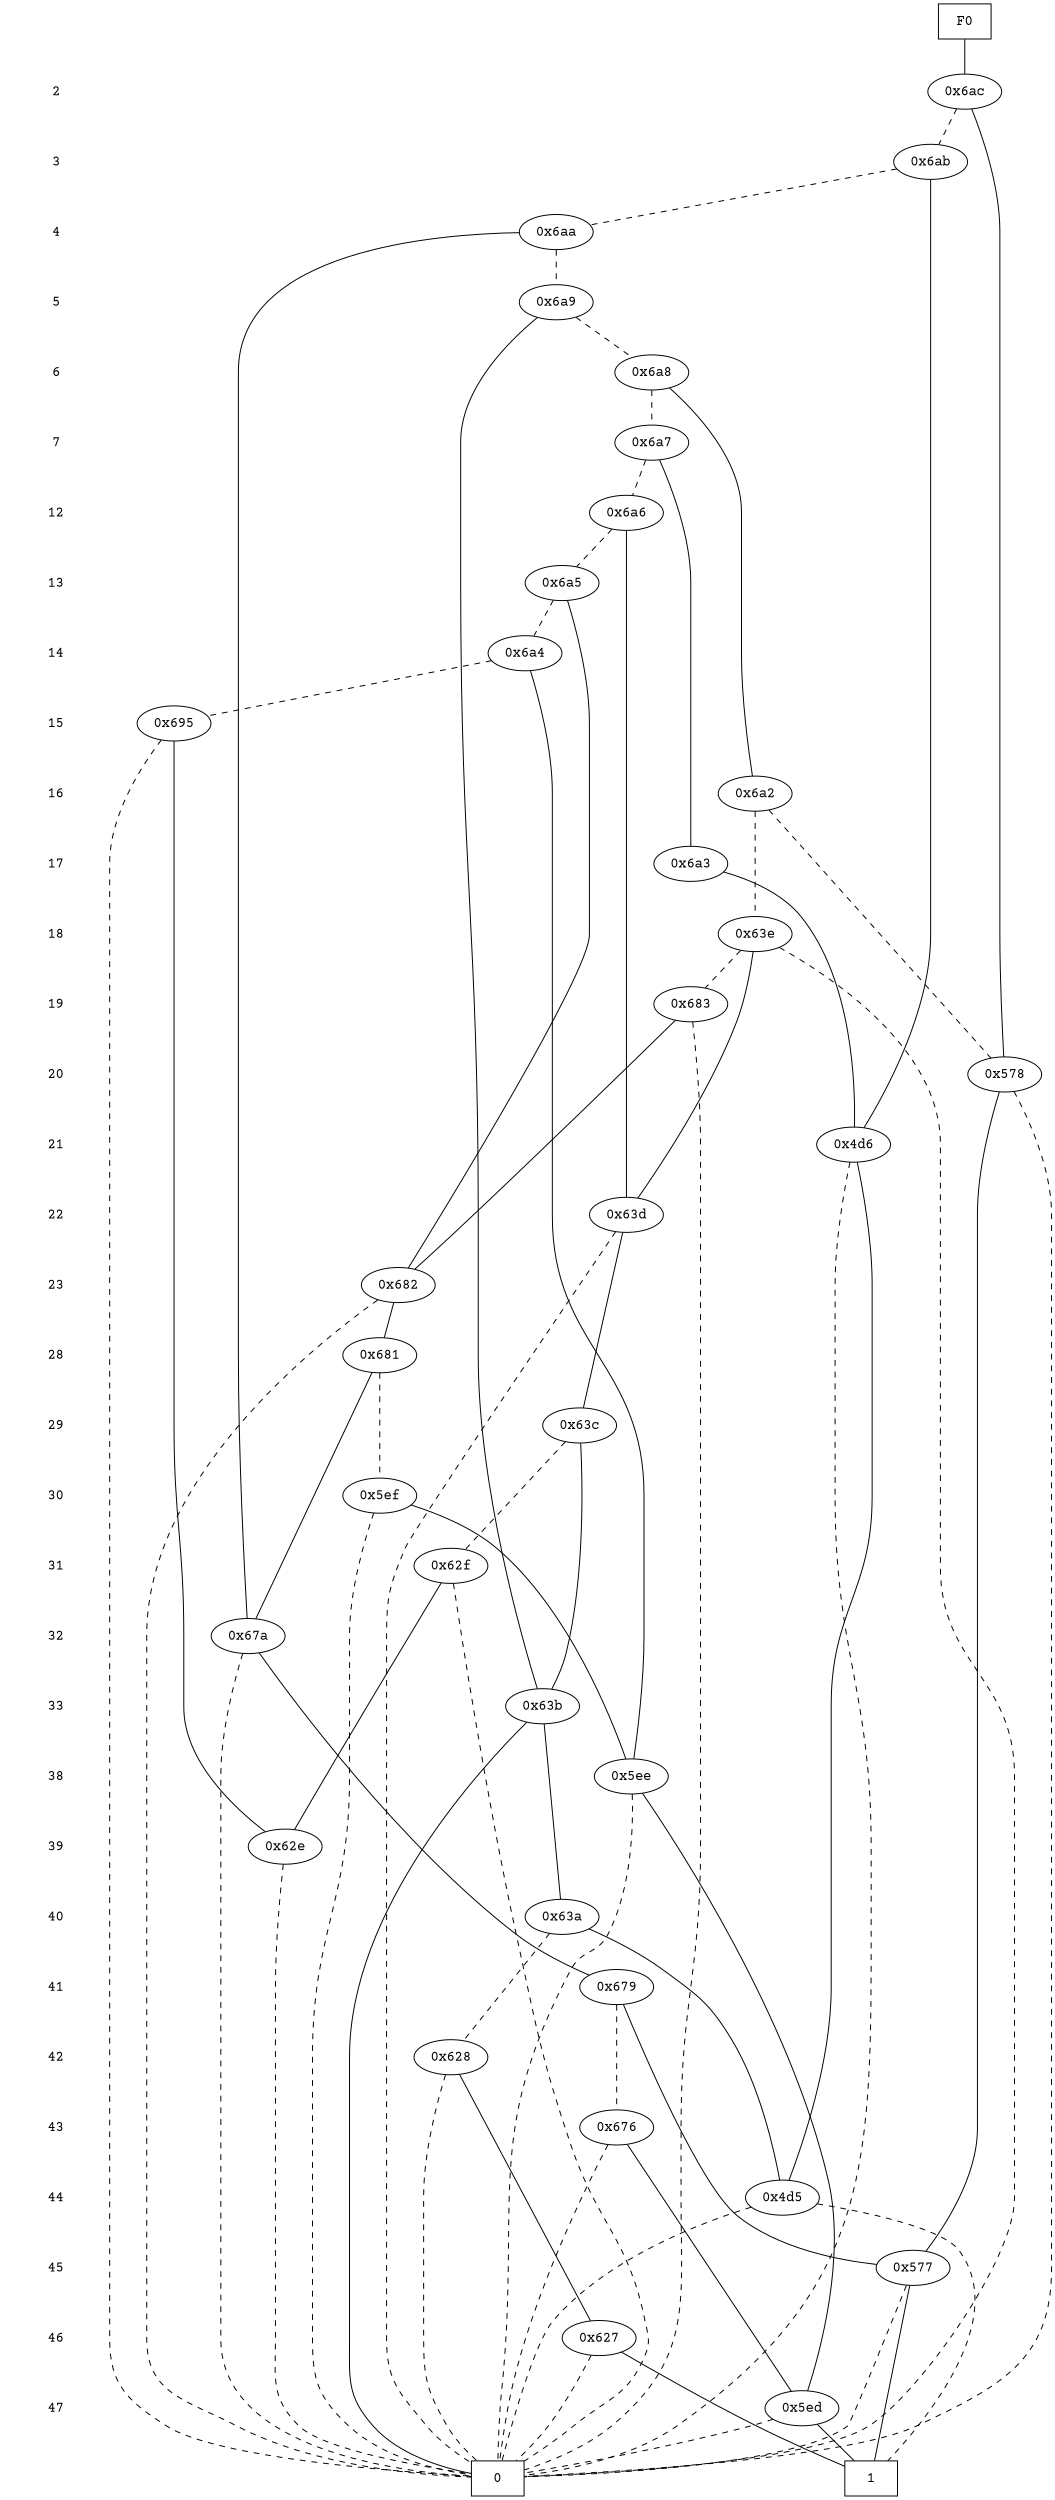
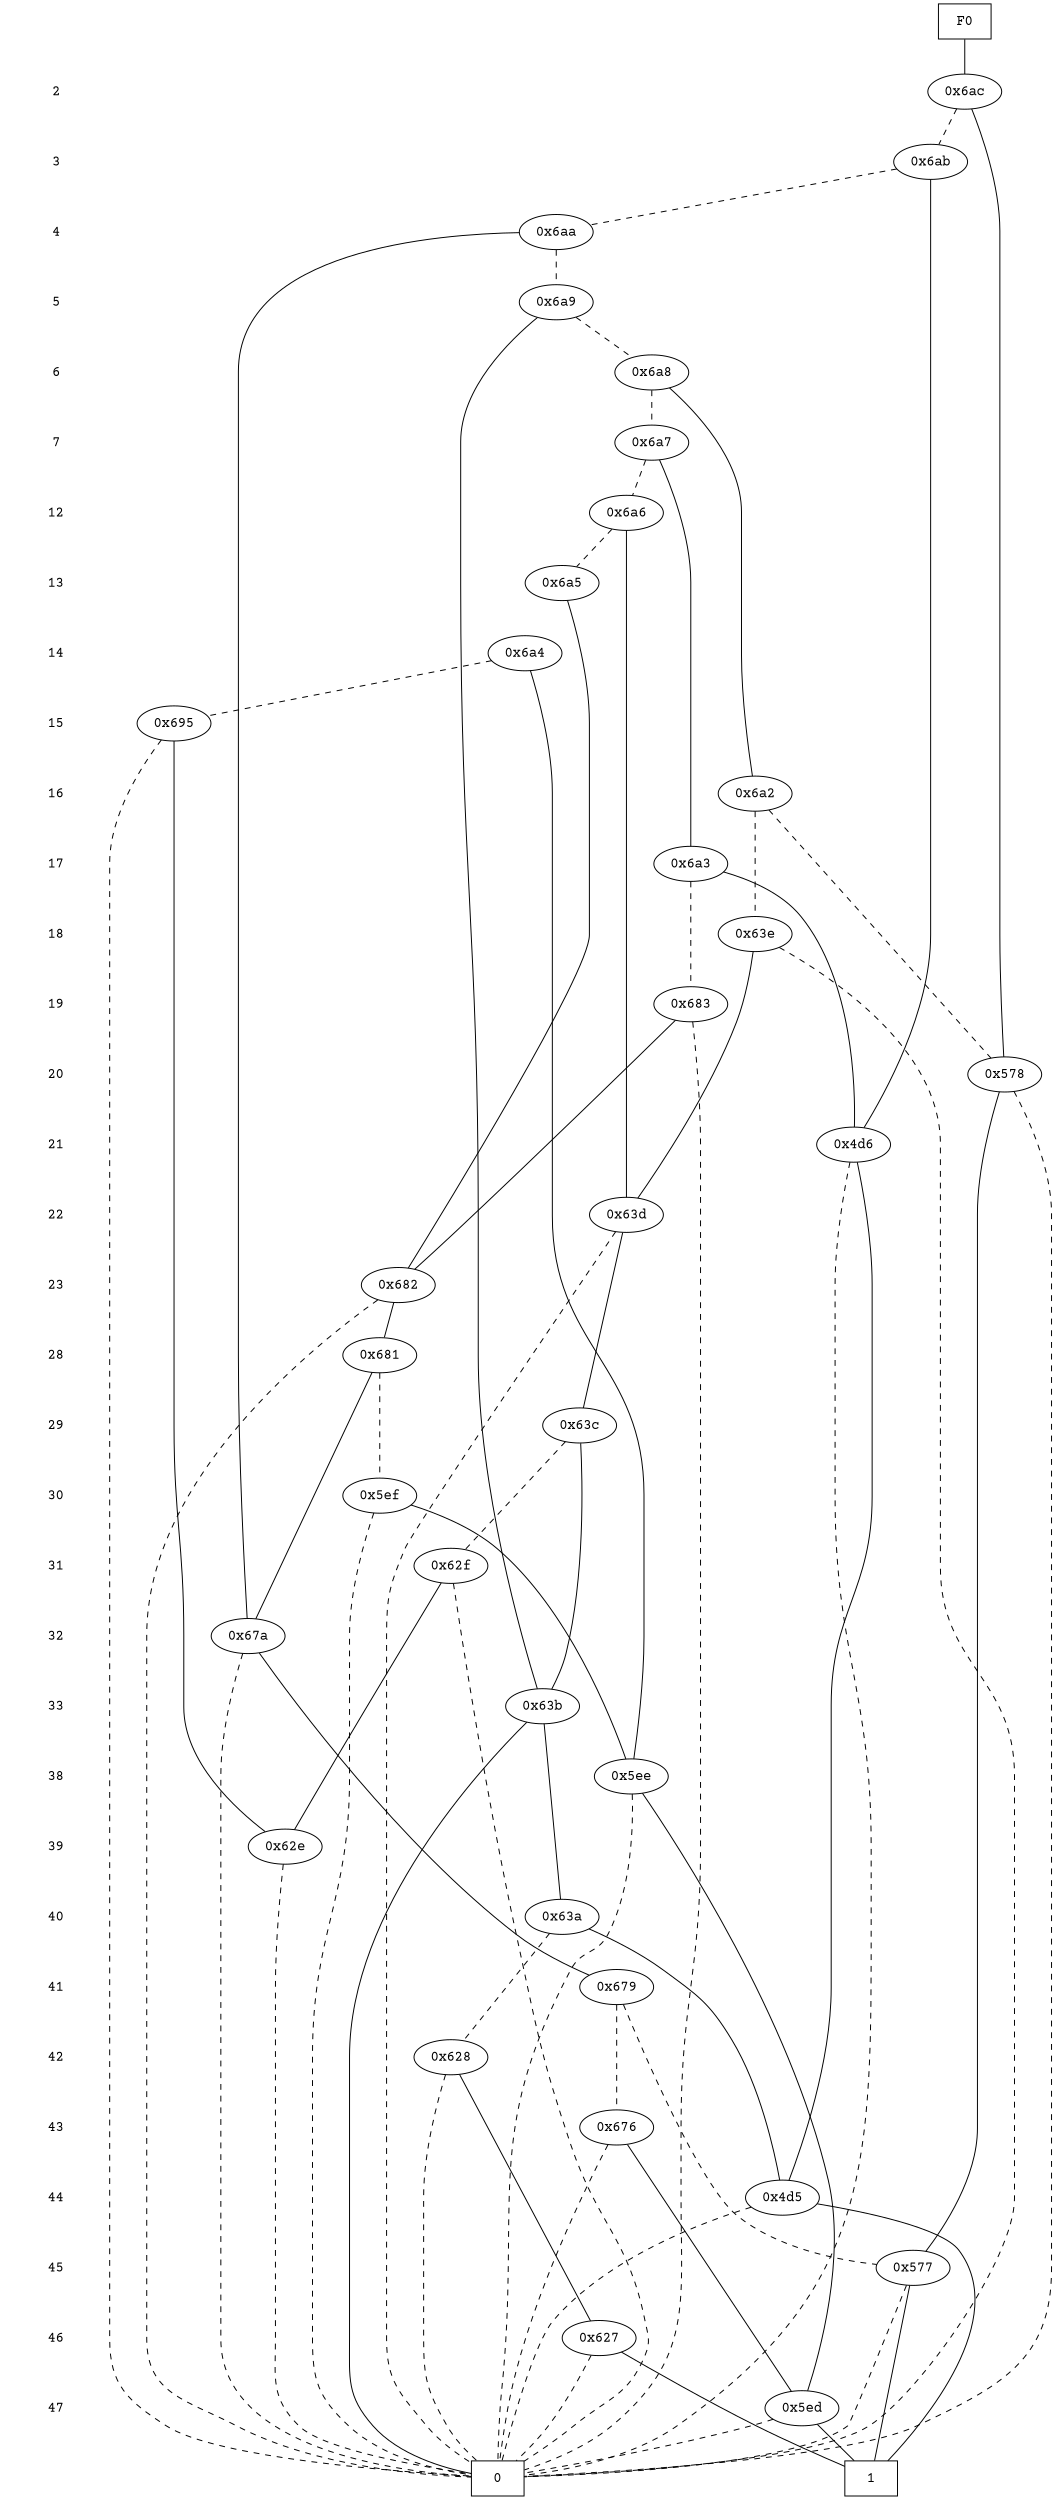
(544, 618) -> none
(723, 969) -> (691, 934)
(709, 2180) -> (709, 2180)
(973, 2282) -> (973, 2282)
